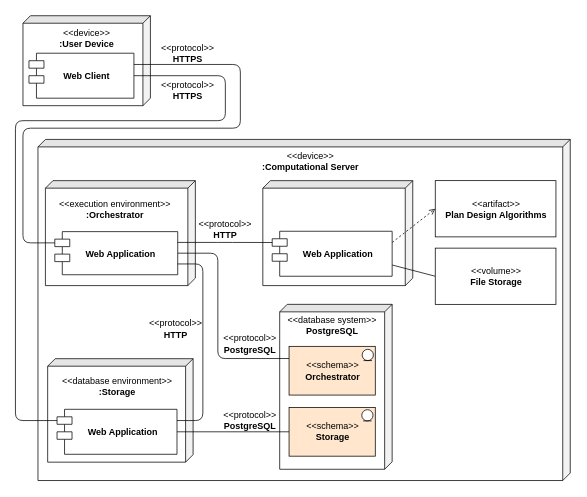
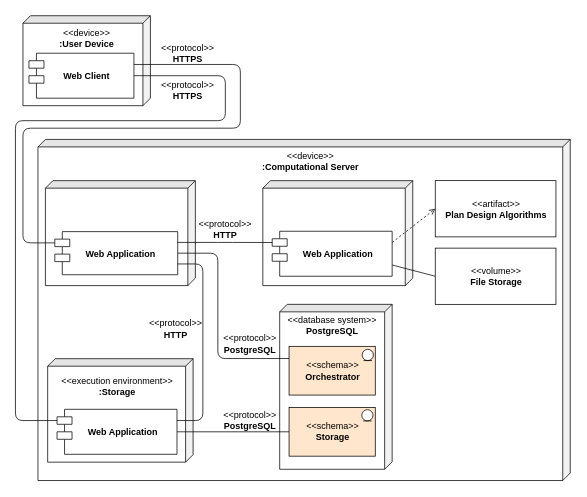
(115, 209) -> none
(117, 387) -> (117, 387)
